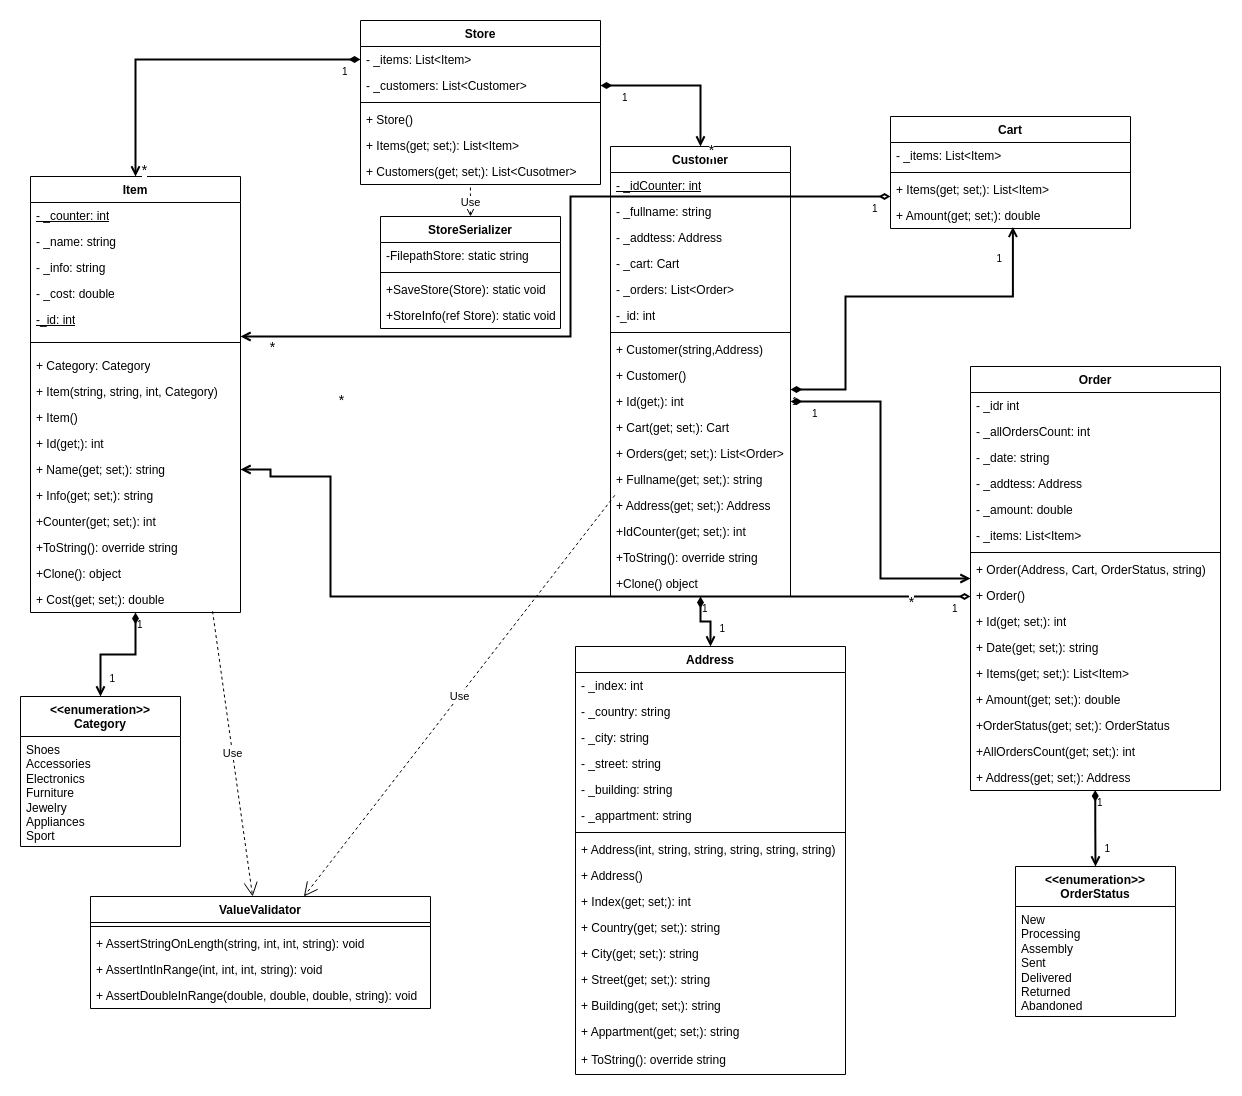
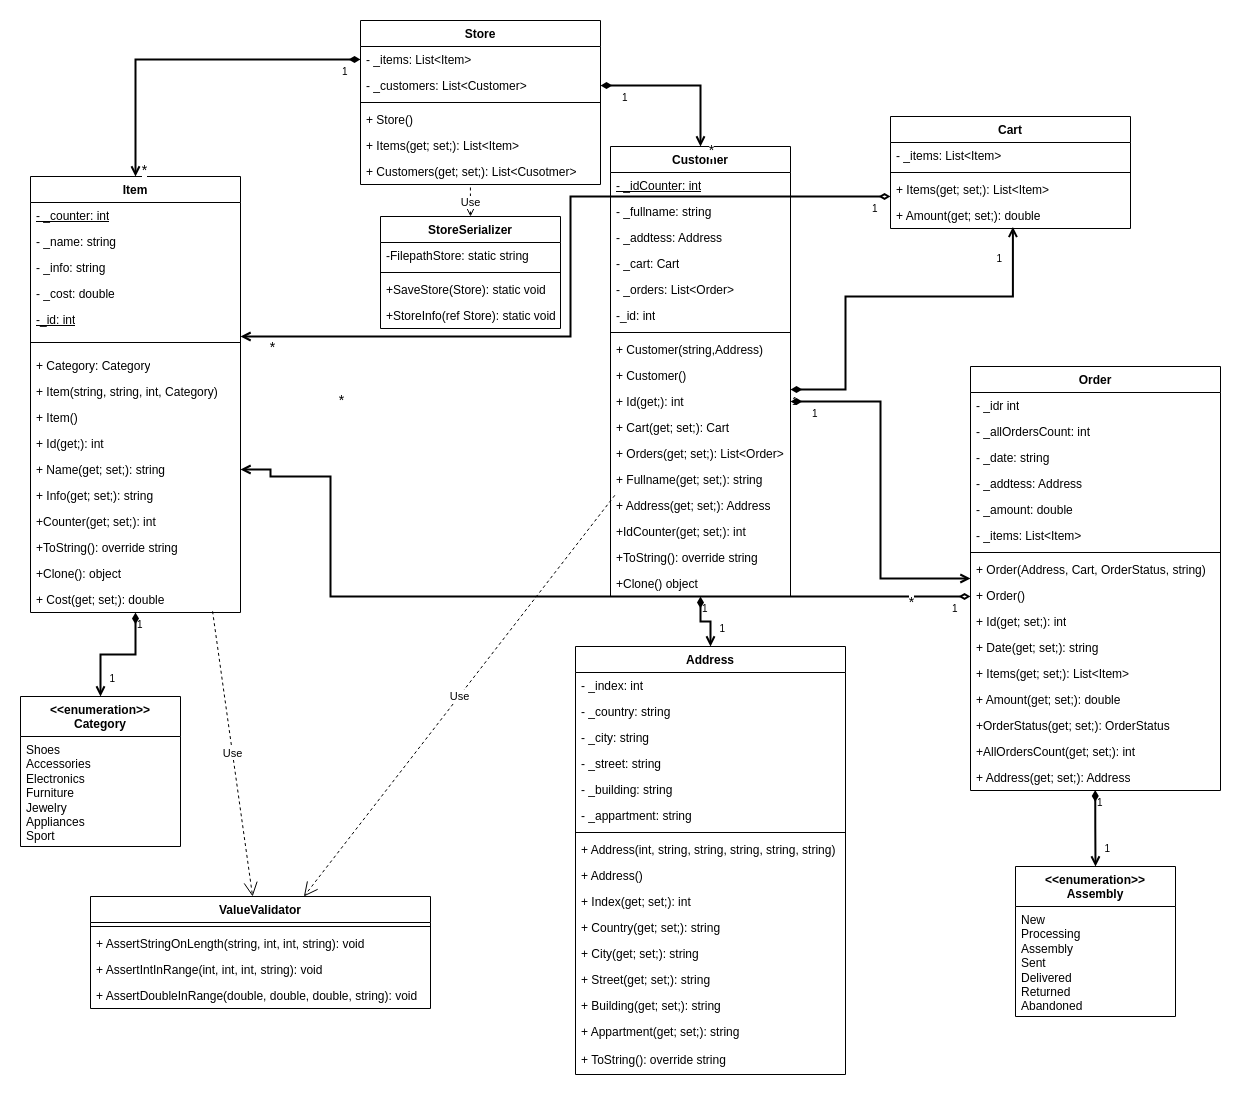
(1096, 888) -> (1096, 888)
